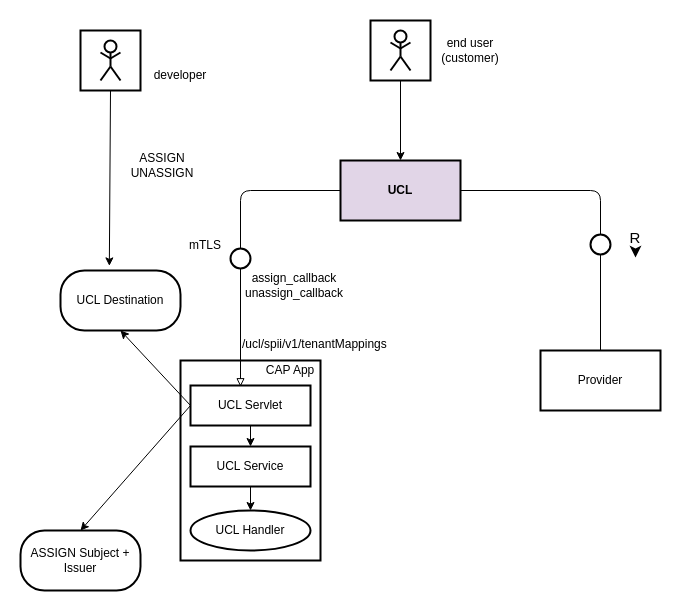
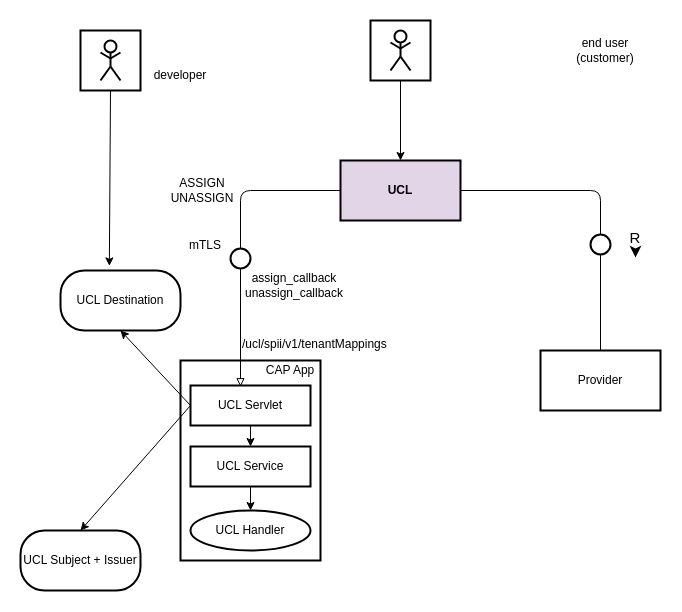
(471, 51) -> (606, 51)
(163, 166) -> (203, 191)
(81, 561) -> (81, 561)
